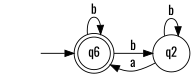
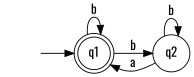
(94, 53) -> (94, 53)
